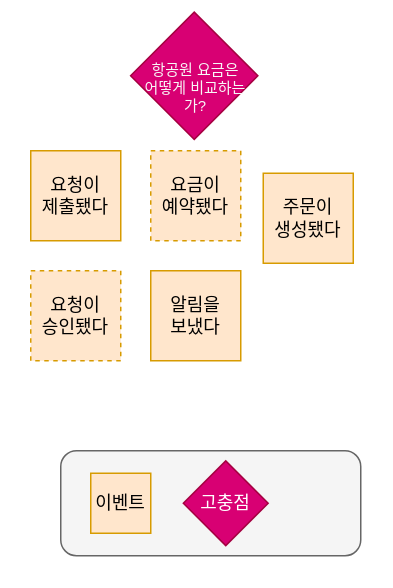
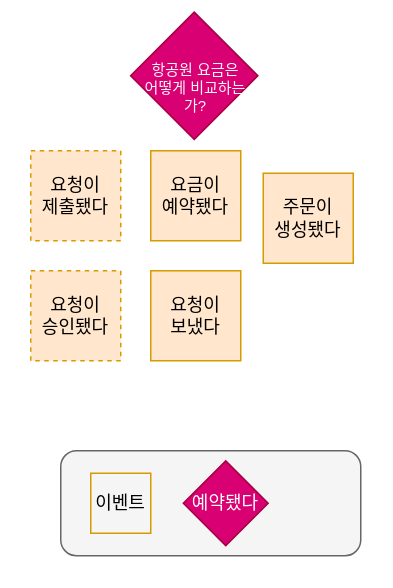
(76, 196) -> (76, 196)
(196, 196) -> (196, 196)
(196, 316) -> (196, 316)
(121, 503) -> (121, 503)
(226, 503) -> (226, 503)
